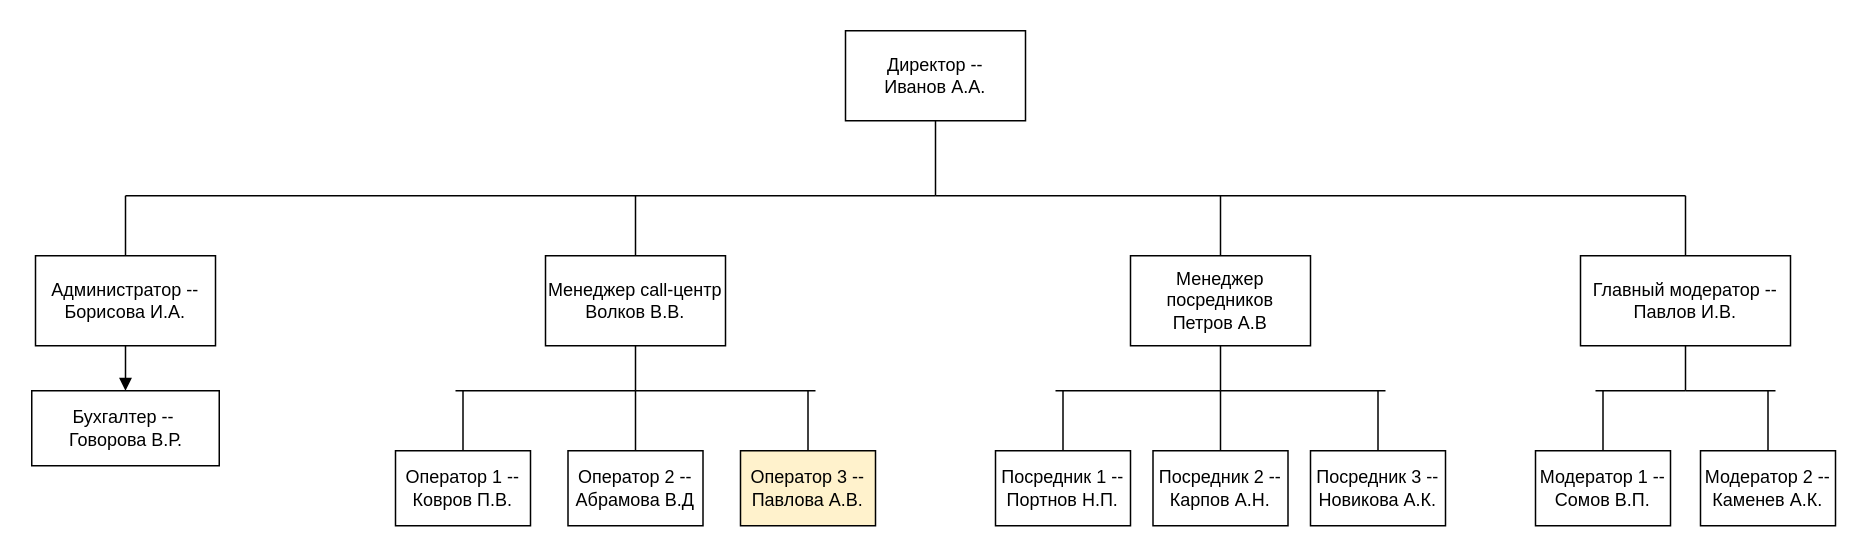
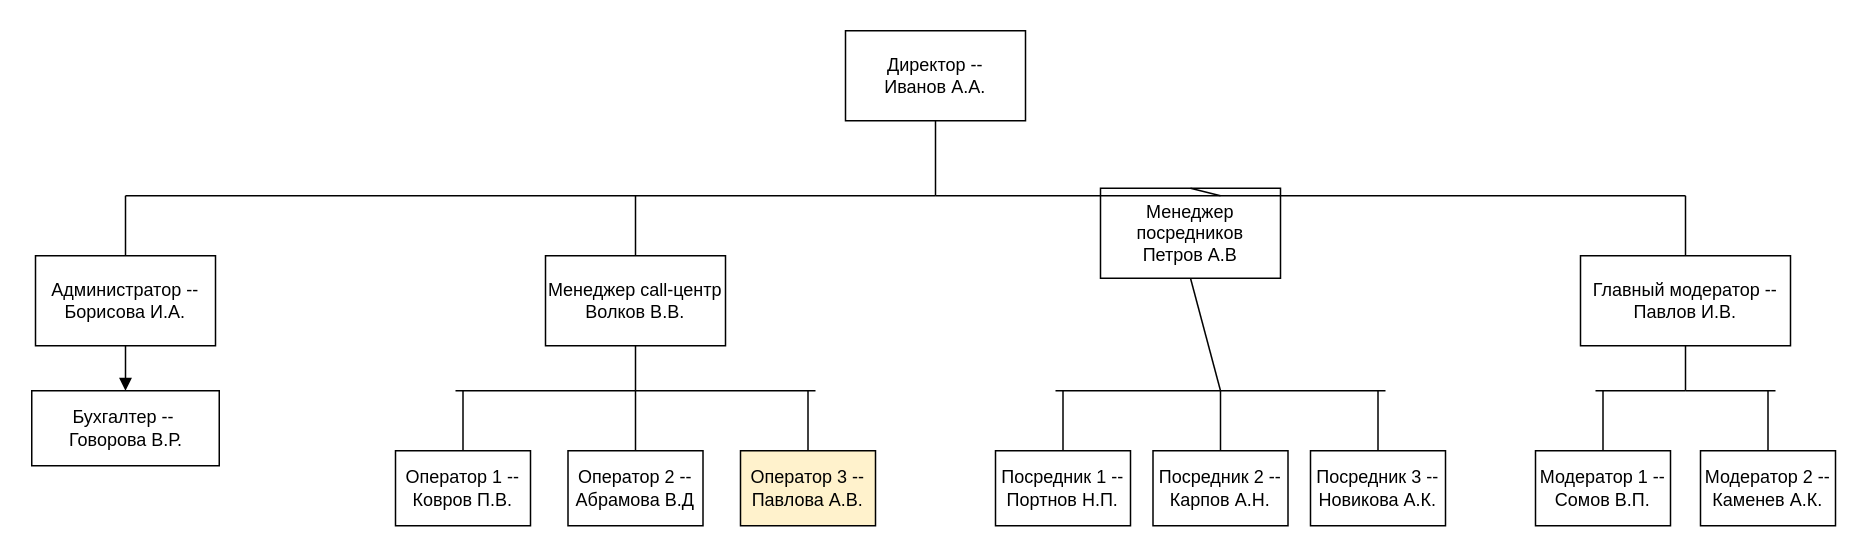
(1220, 301) -> (1190, 233)
